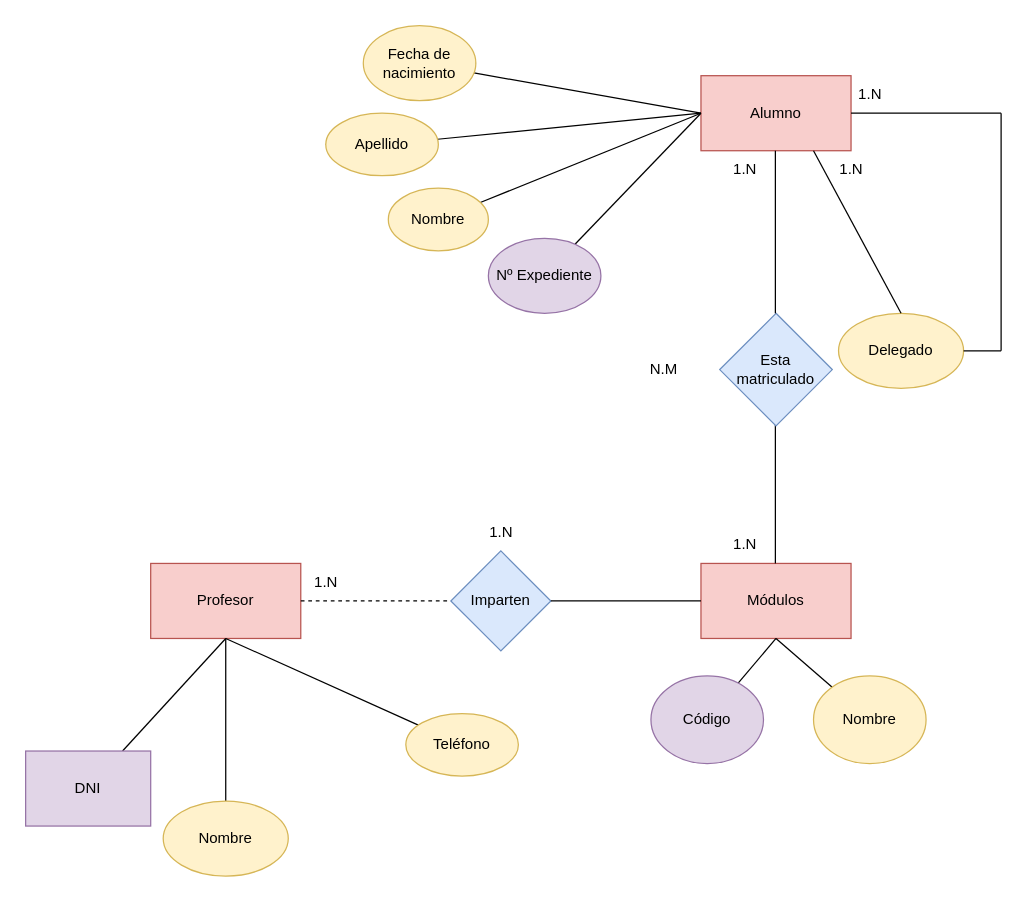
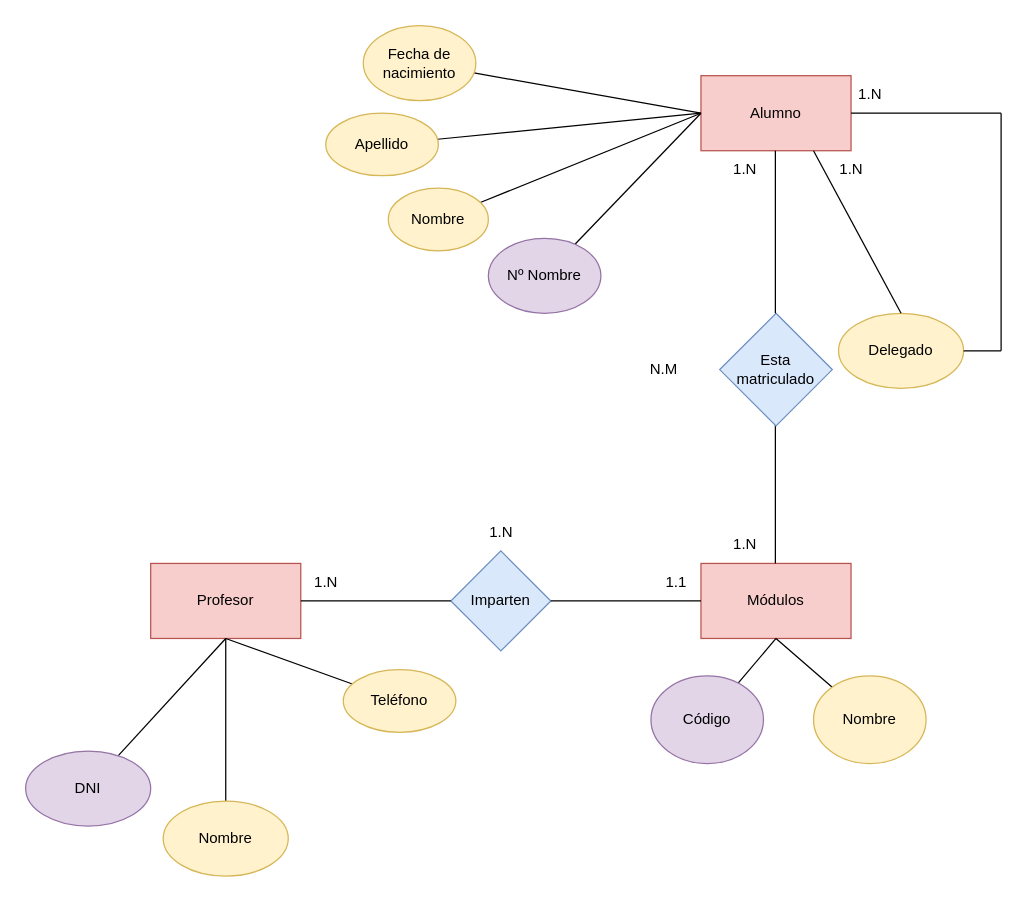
(544, 276) -> (544, 276)
none -> (676, 582)
(377, 601) -> (377, 601)
(462, 744) -> (399, 701)
(88, 788) -> (88, 788)
